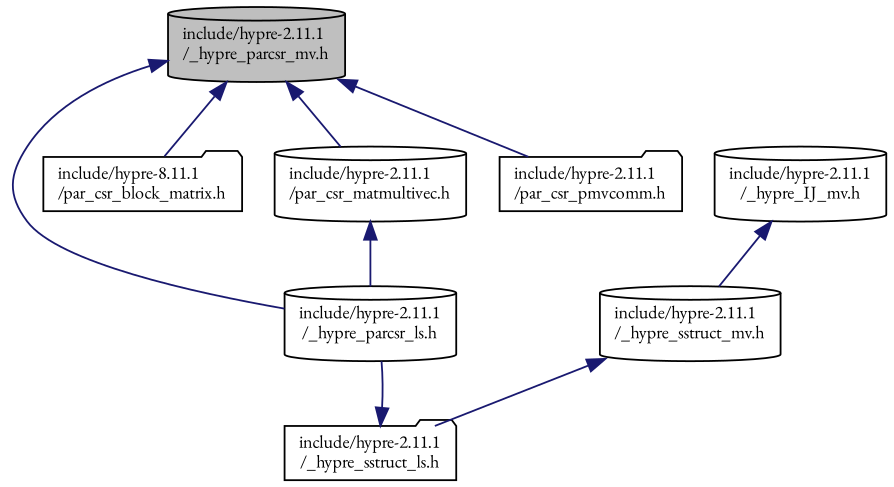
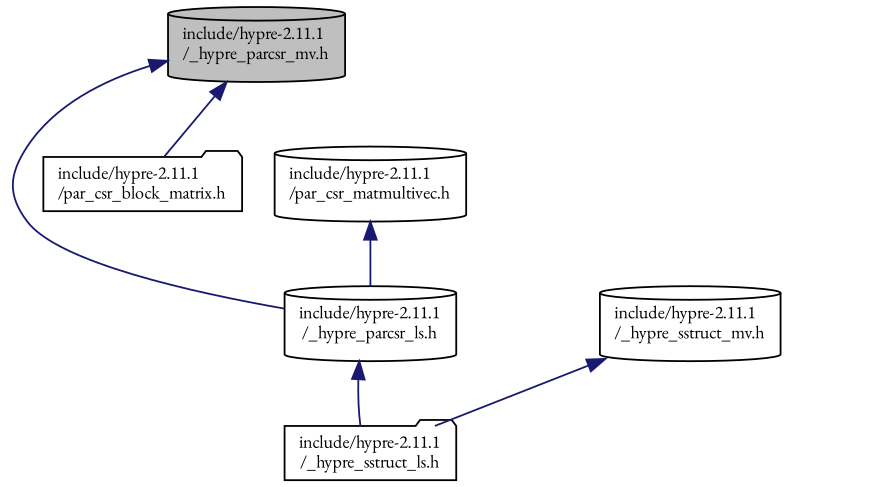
(320, 122) -> none
(143, 184) -> (143, 184)
(591, 184) -> none
(800, 184) -> none
(383, 384) -> (359, 403)
